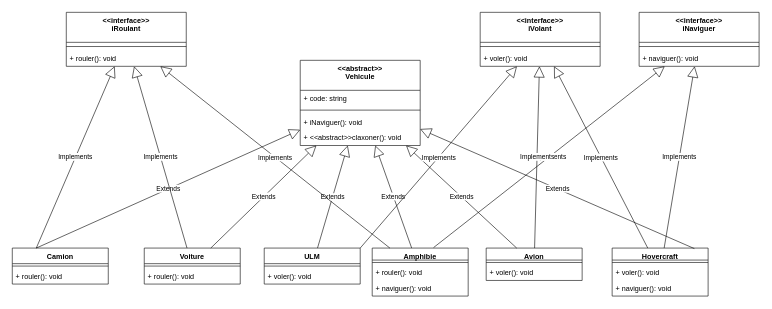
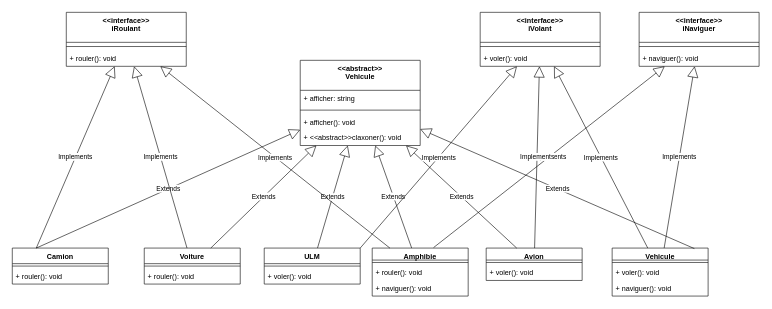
(328, 98) -> (335, 98)
(336, 122) -> (335, 122)
(660, 256) -> (660, 256)
